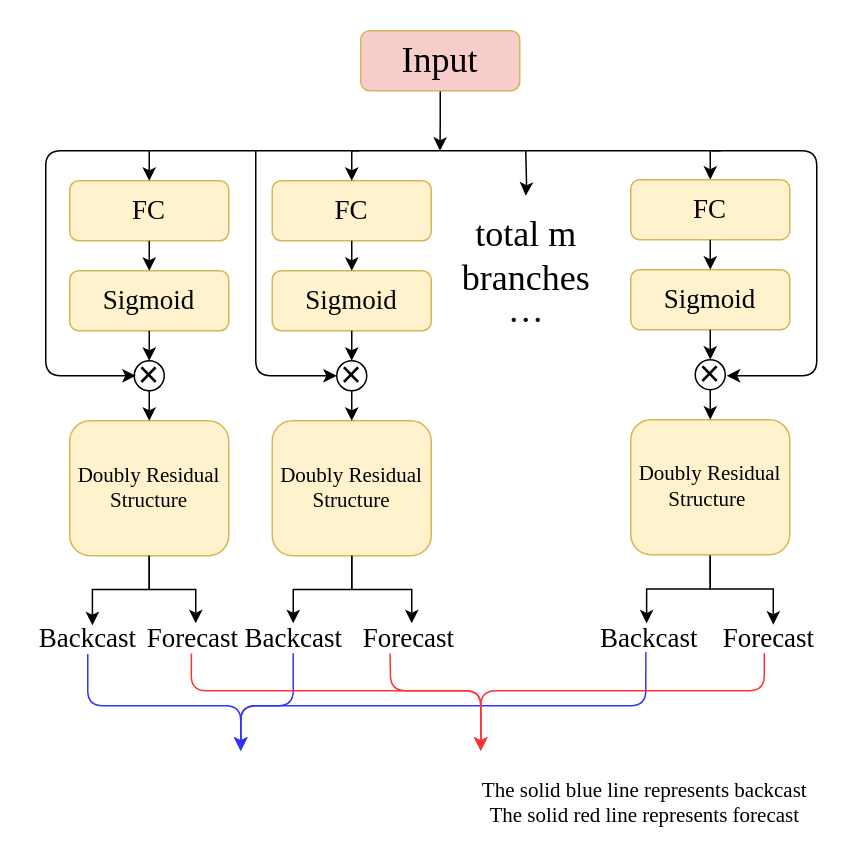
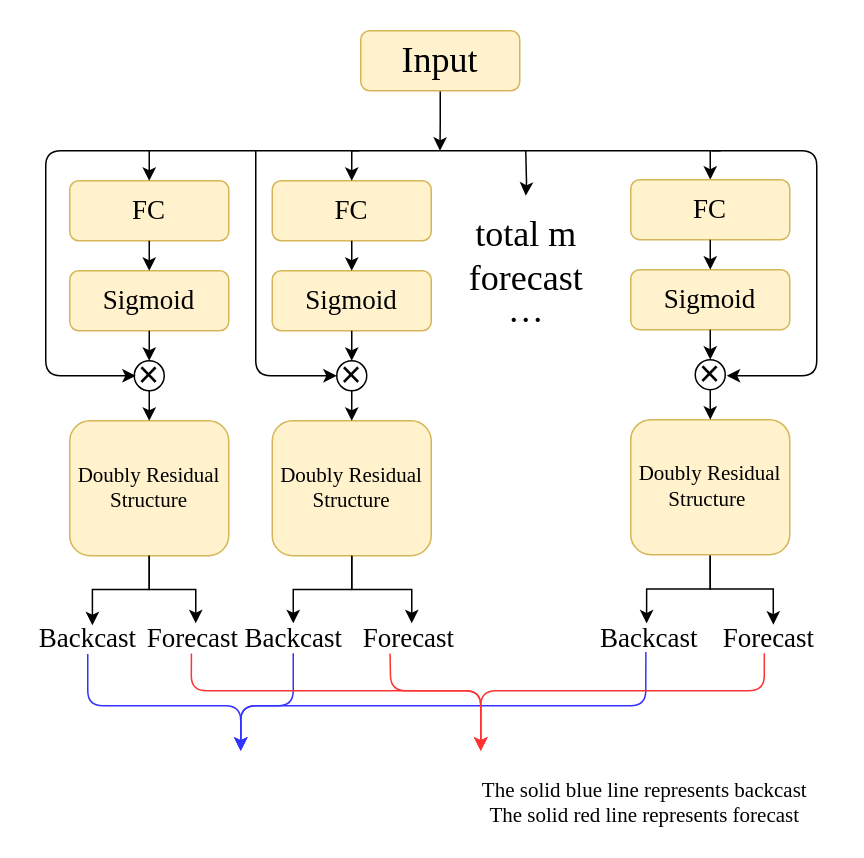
(440, 61) -> (440, 61)
(527, 256) -> (527, 256)
